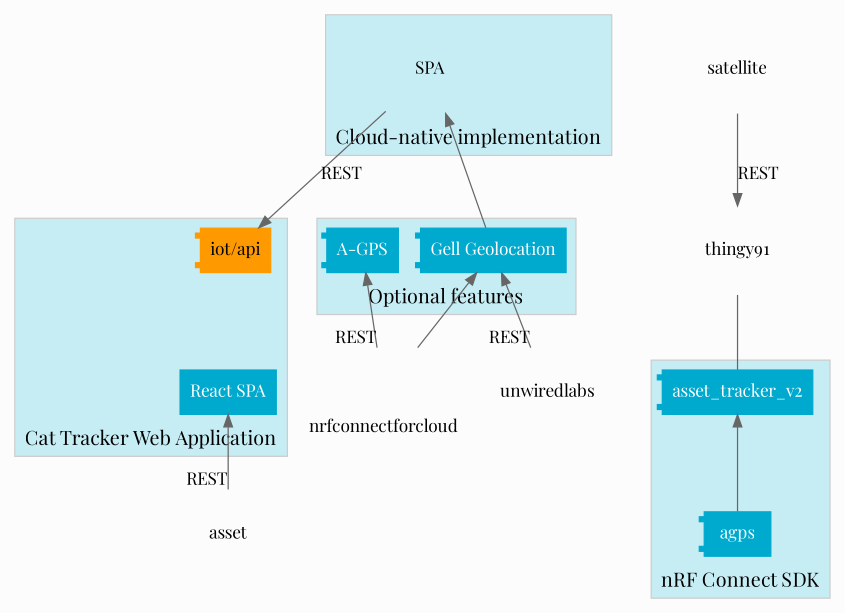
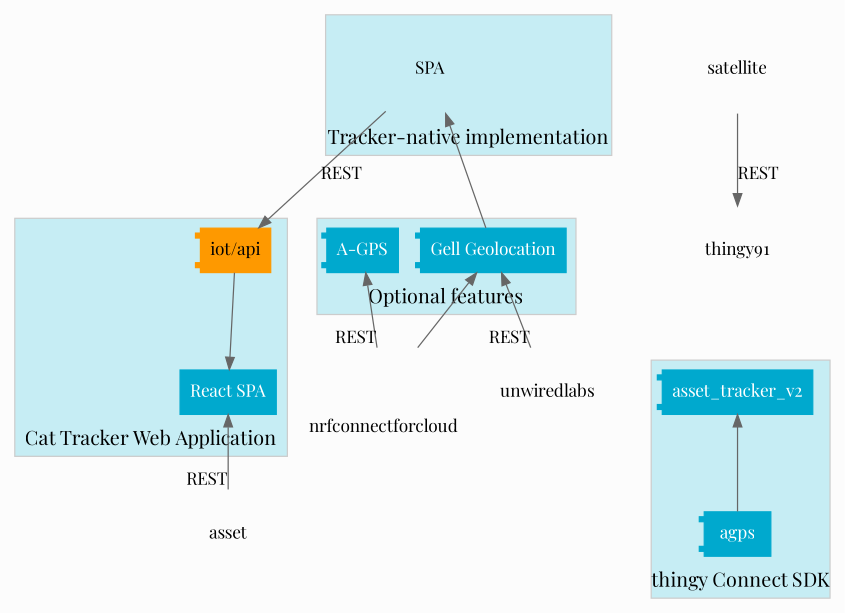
(469, 139) -> (469, 139)
none -> (232, 315)
(738, 332) -> none
(741, 582) -> (741, 582)
